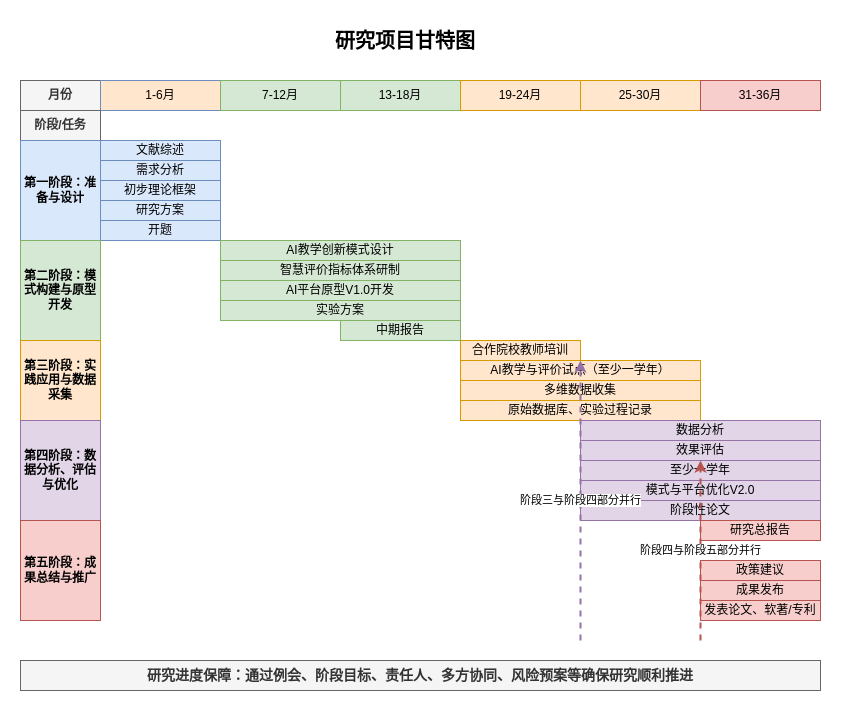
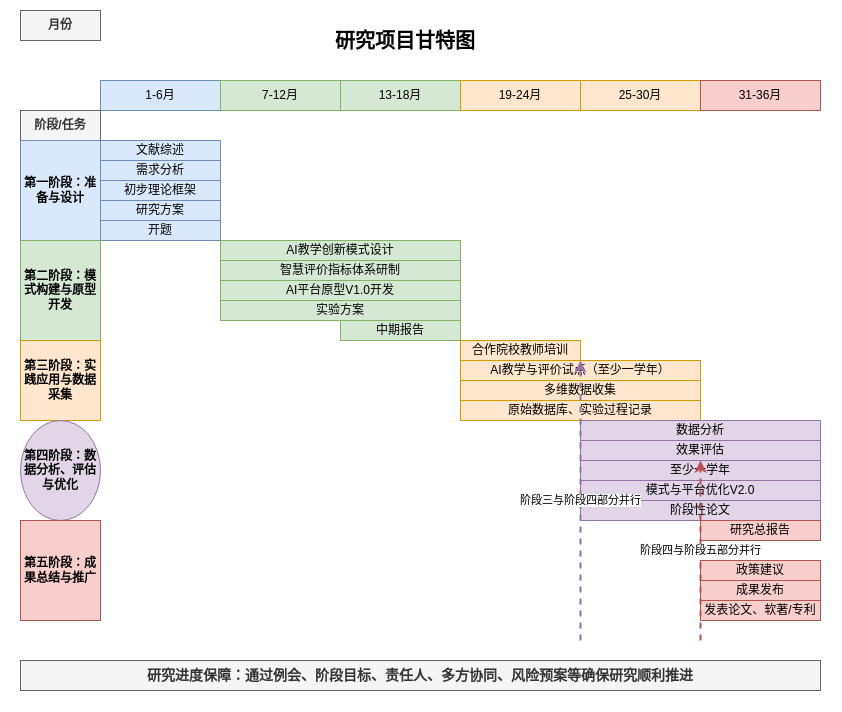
(61, 96) -> (61, 26)
(161, 96) -> (161, 96)
(61, 471) -> (61, 471)
